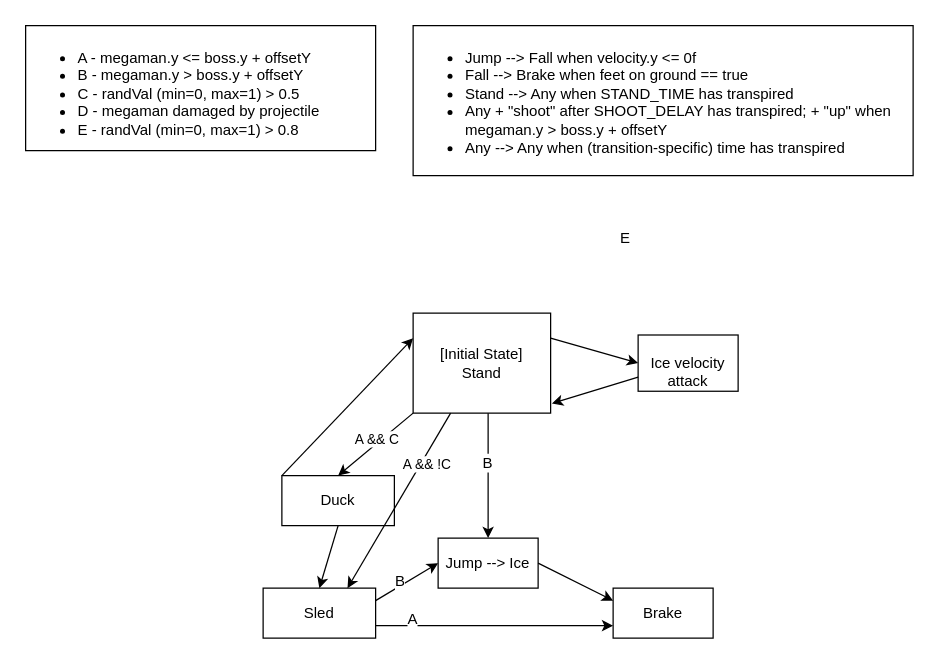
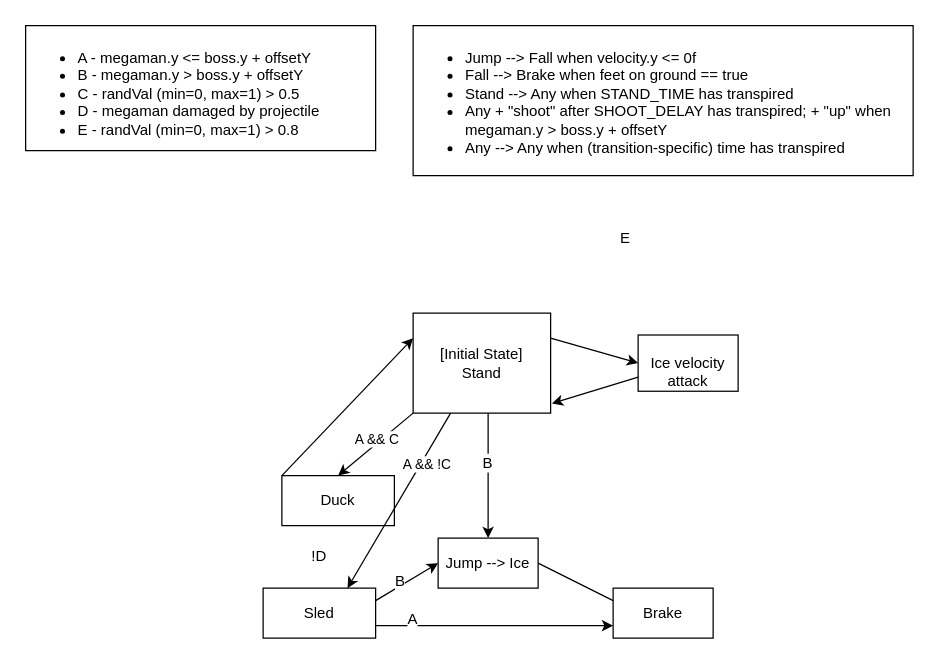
(330, 553) -> none
none -> (319, 557)
(604, 596) -> (607, 597)
